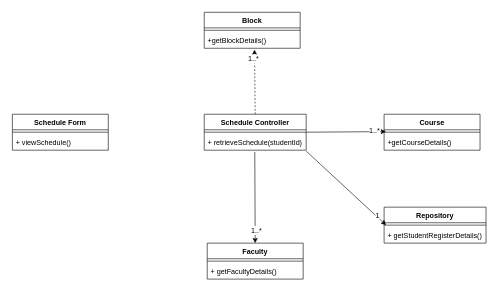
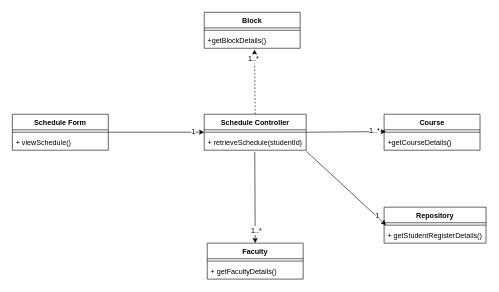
none -> (195, 132)
